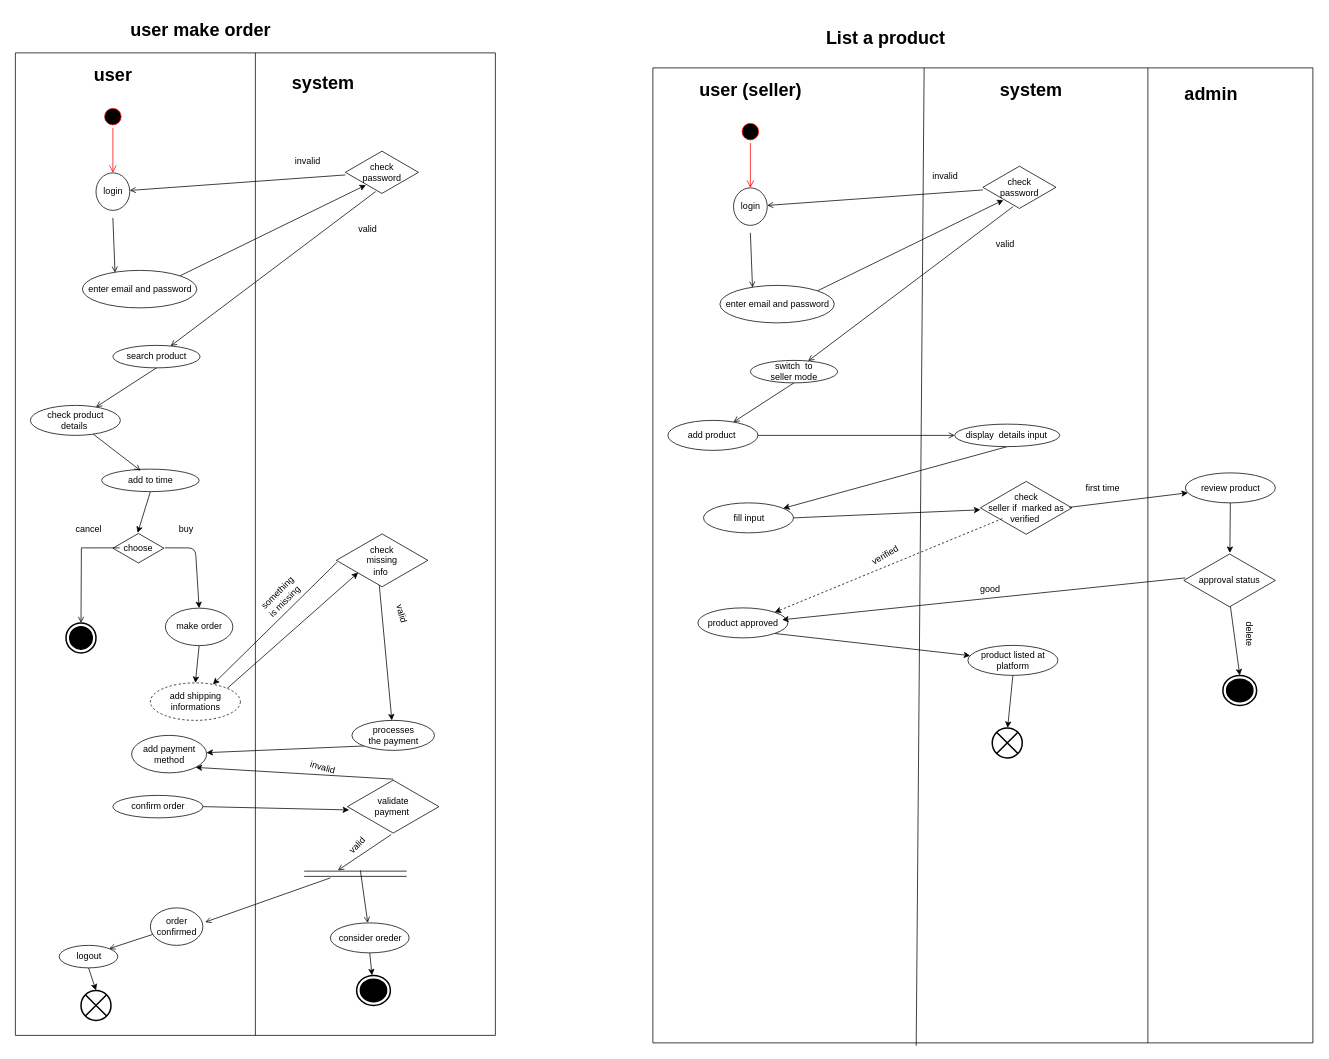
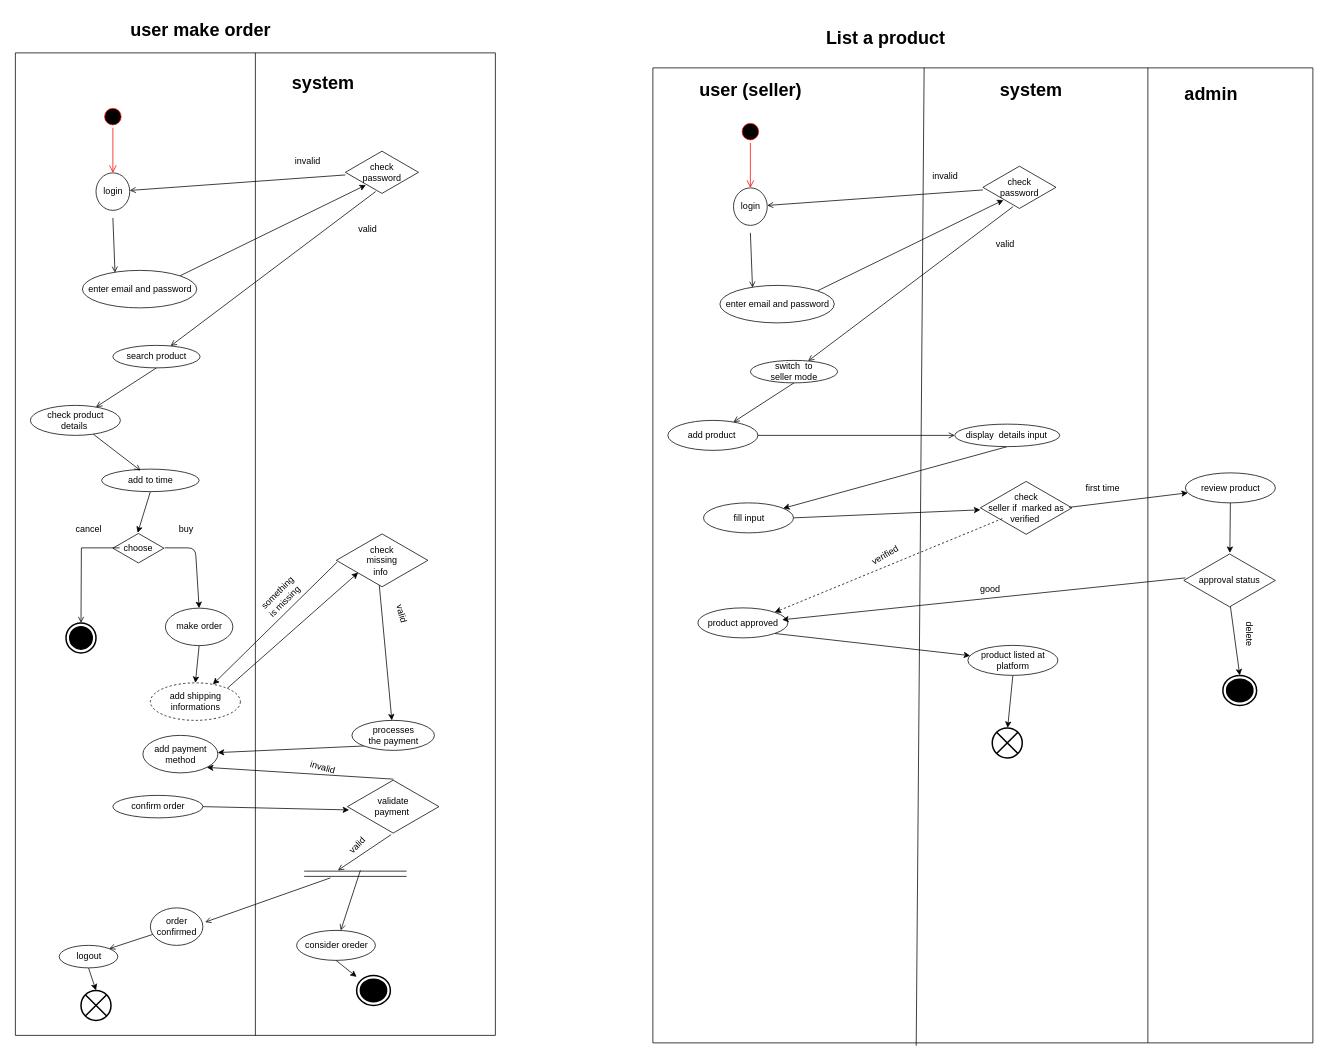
(113, 75) -> none
(169, 754) -> (180, 754)
(370, 938) -> (336, 945)
